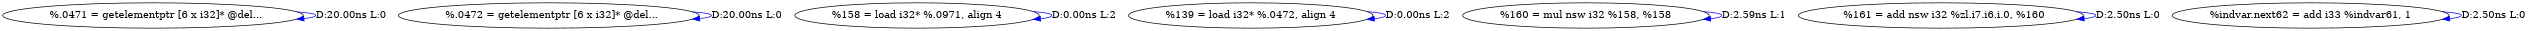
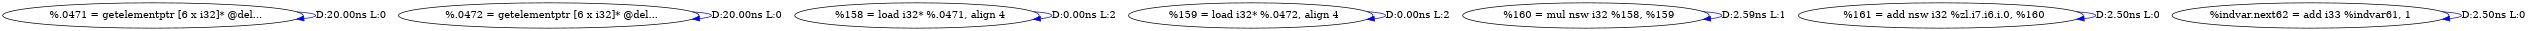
(917, 15) -> (917, 15)
(1251, 15) -> (1251, 15)
(1586, 15) -> (1586, 15)
